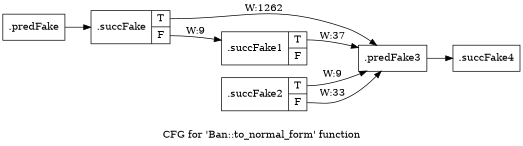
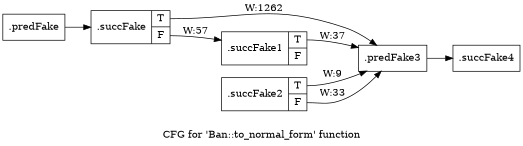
(196, 31) -> (196, 31)
